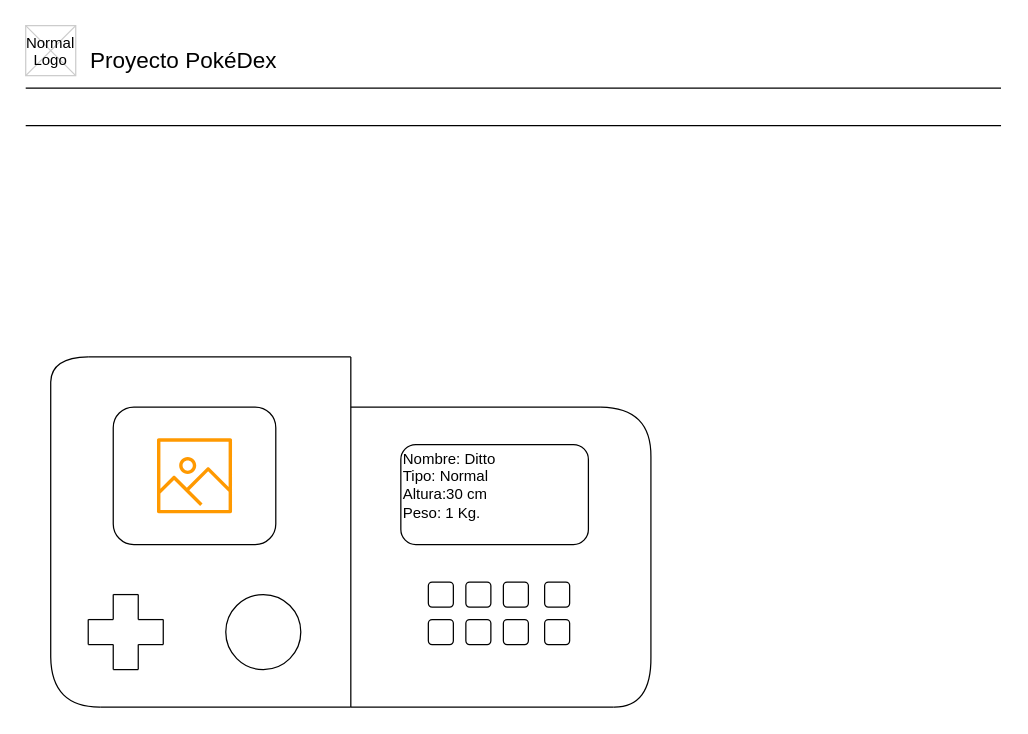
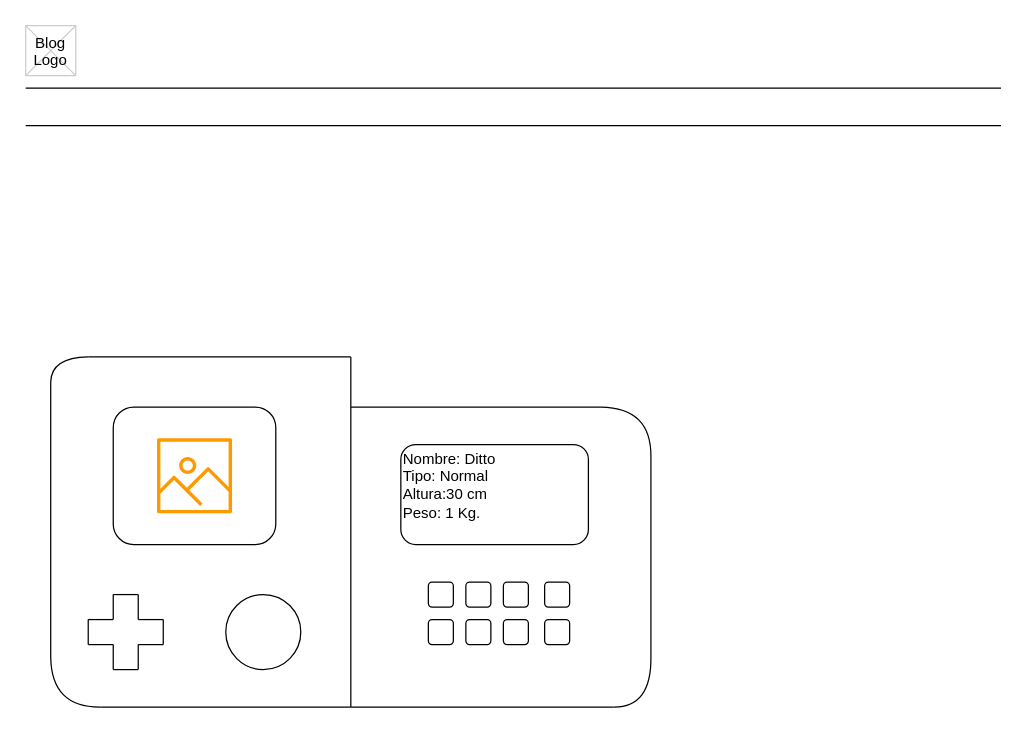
(50, 43) -> (50, 43)
(232, 57) -> none
